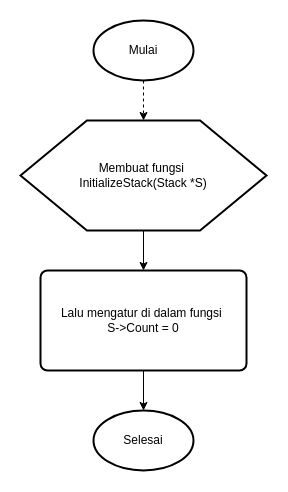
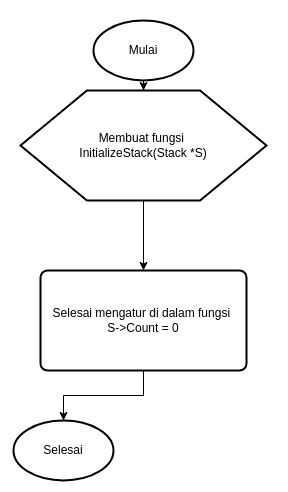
(144, 176) -> (144, 146)
(144, 321) -> (144, 321)
(144, 441) -> (64, 451)
